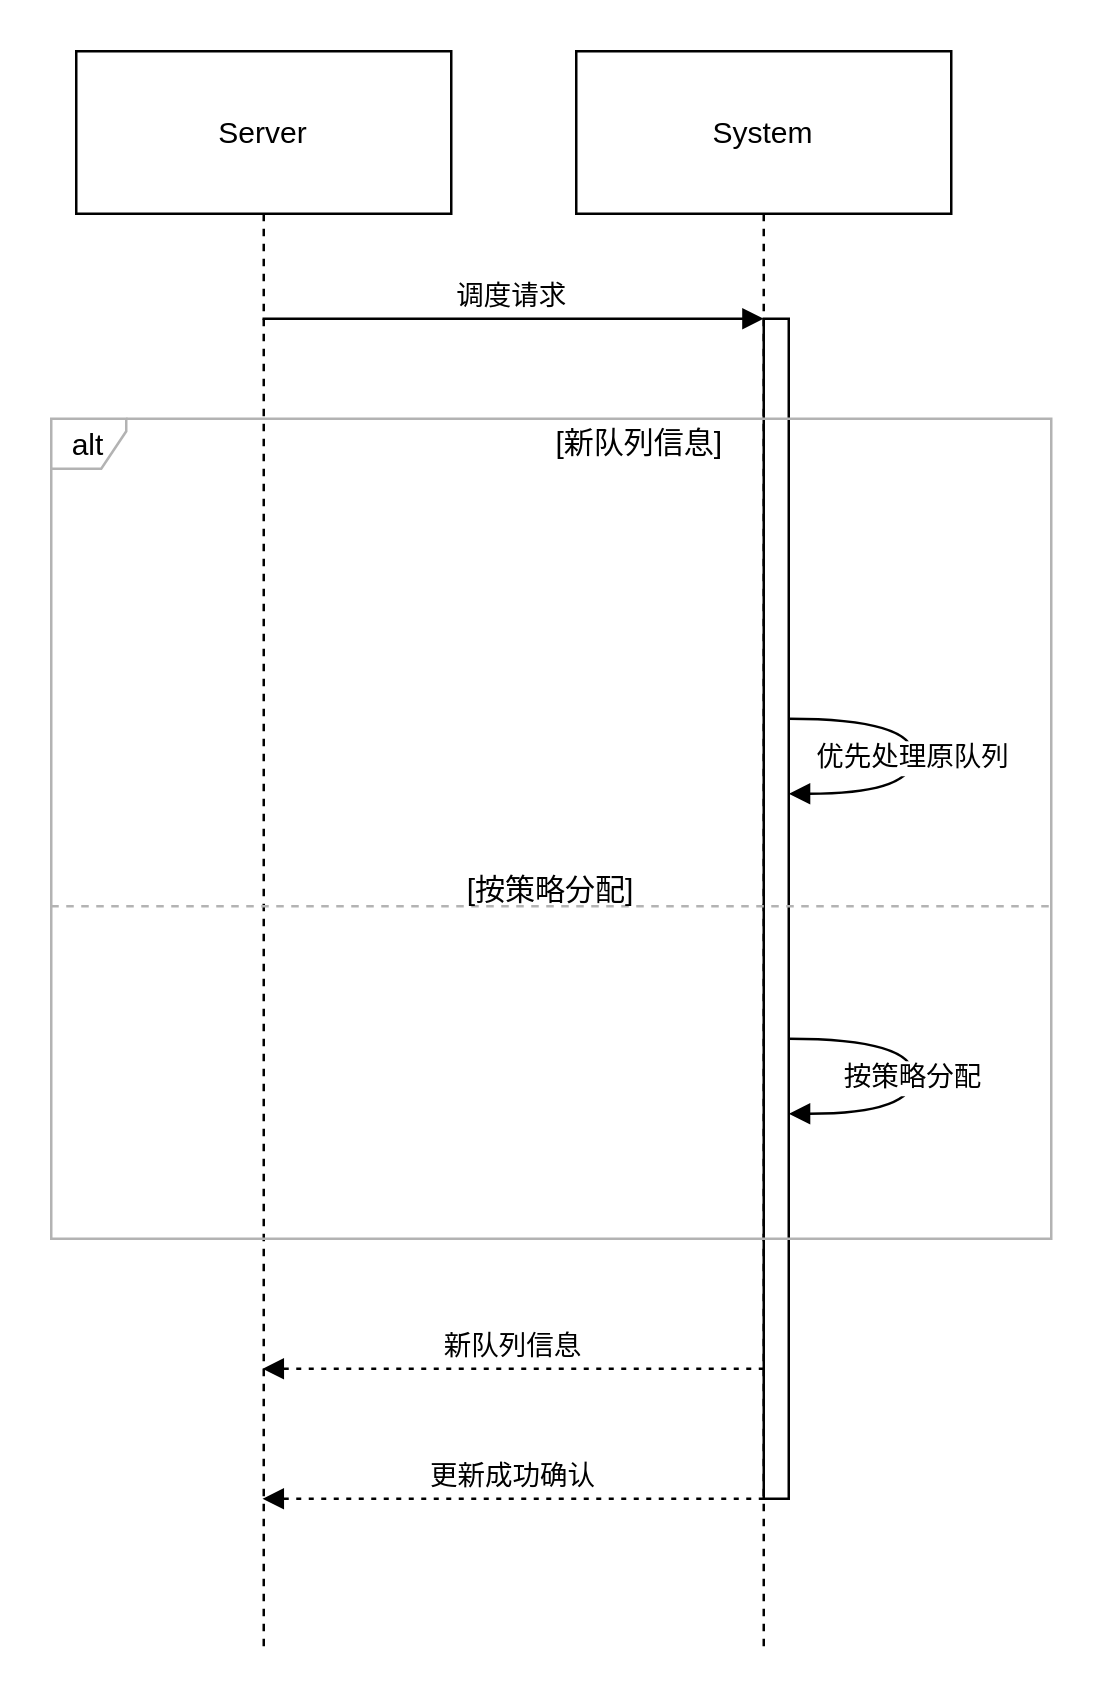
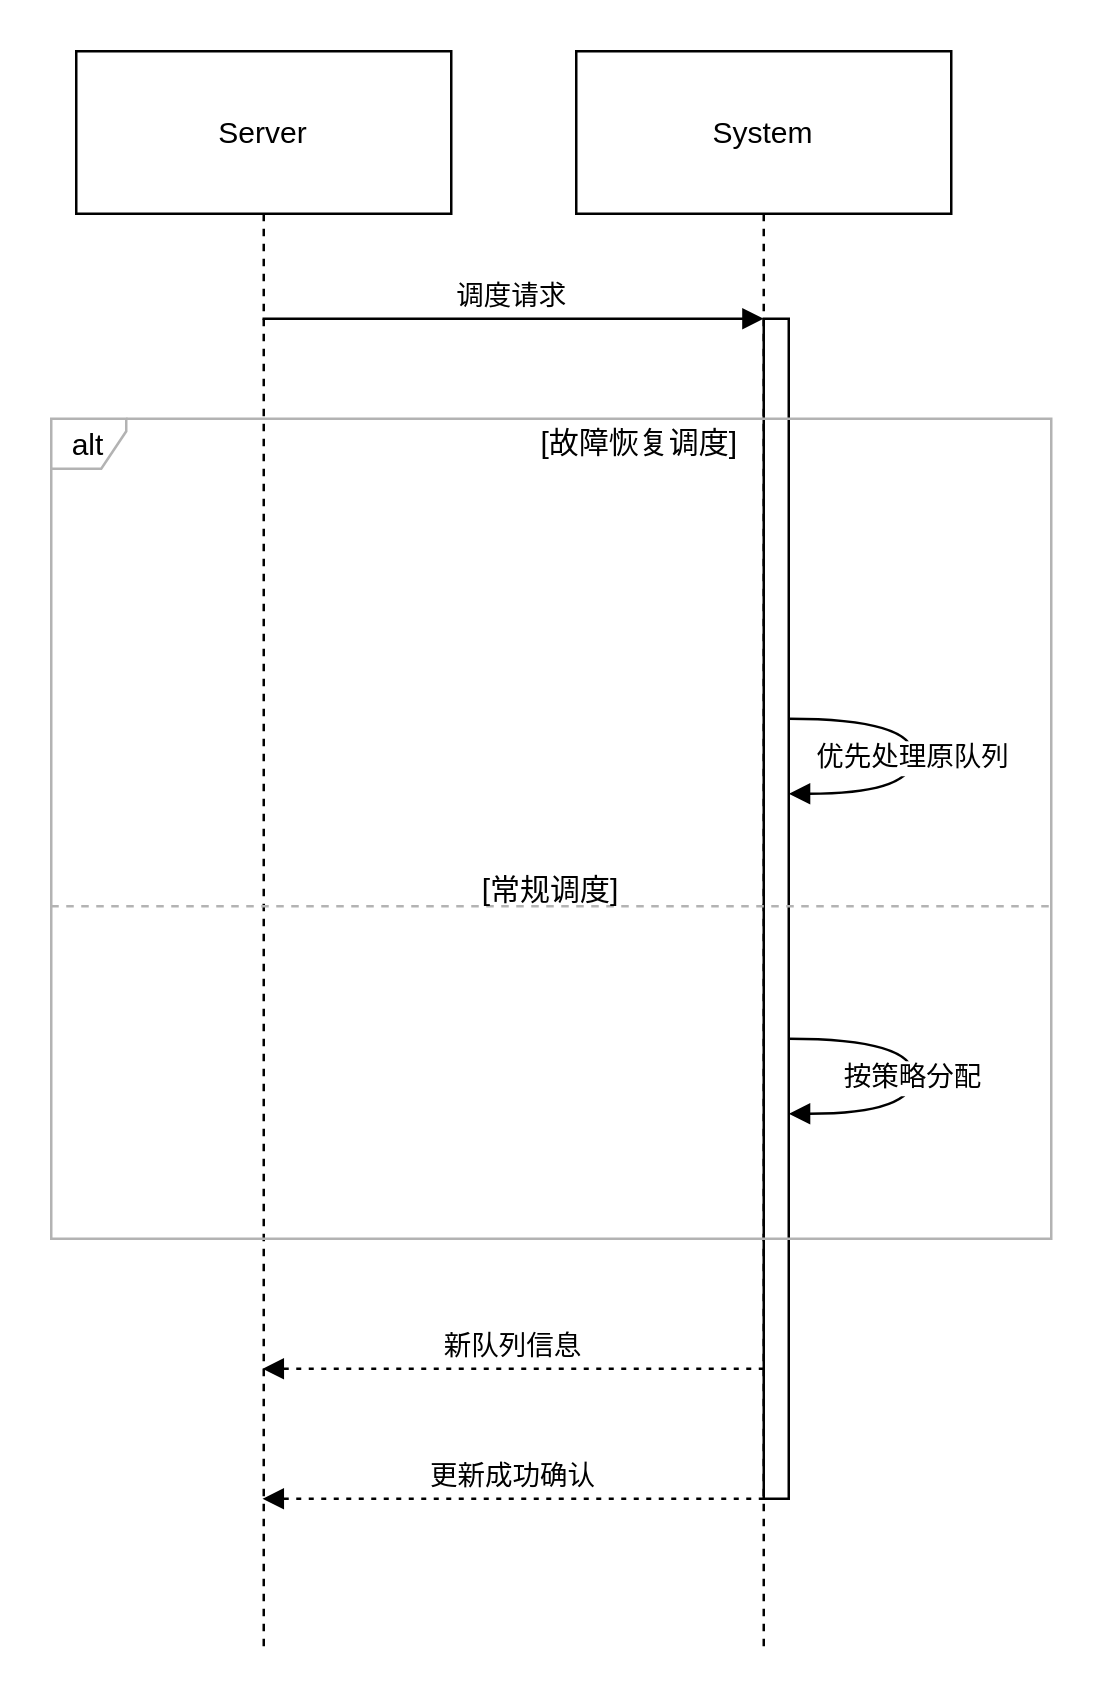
(640, 444) -> (640, 444)
(551, 892) -> (551, 892)
